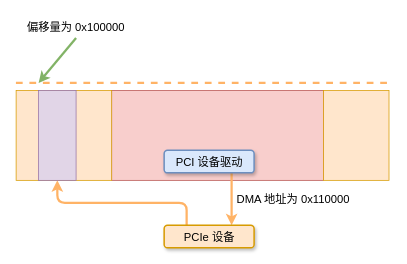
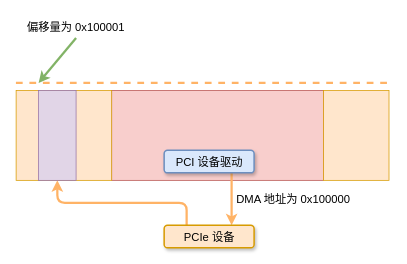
(76, 27) -> (76, 27)
(294, 199) -> (294, 199)
